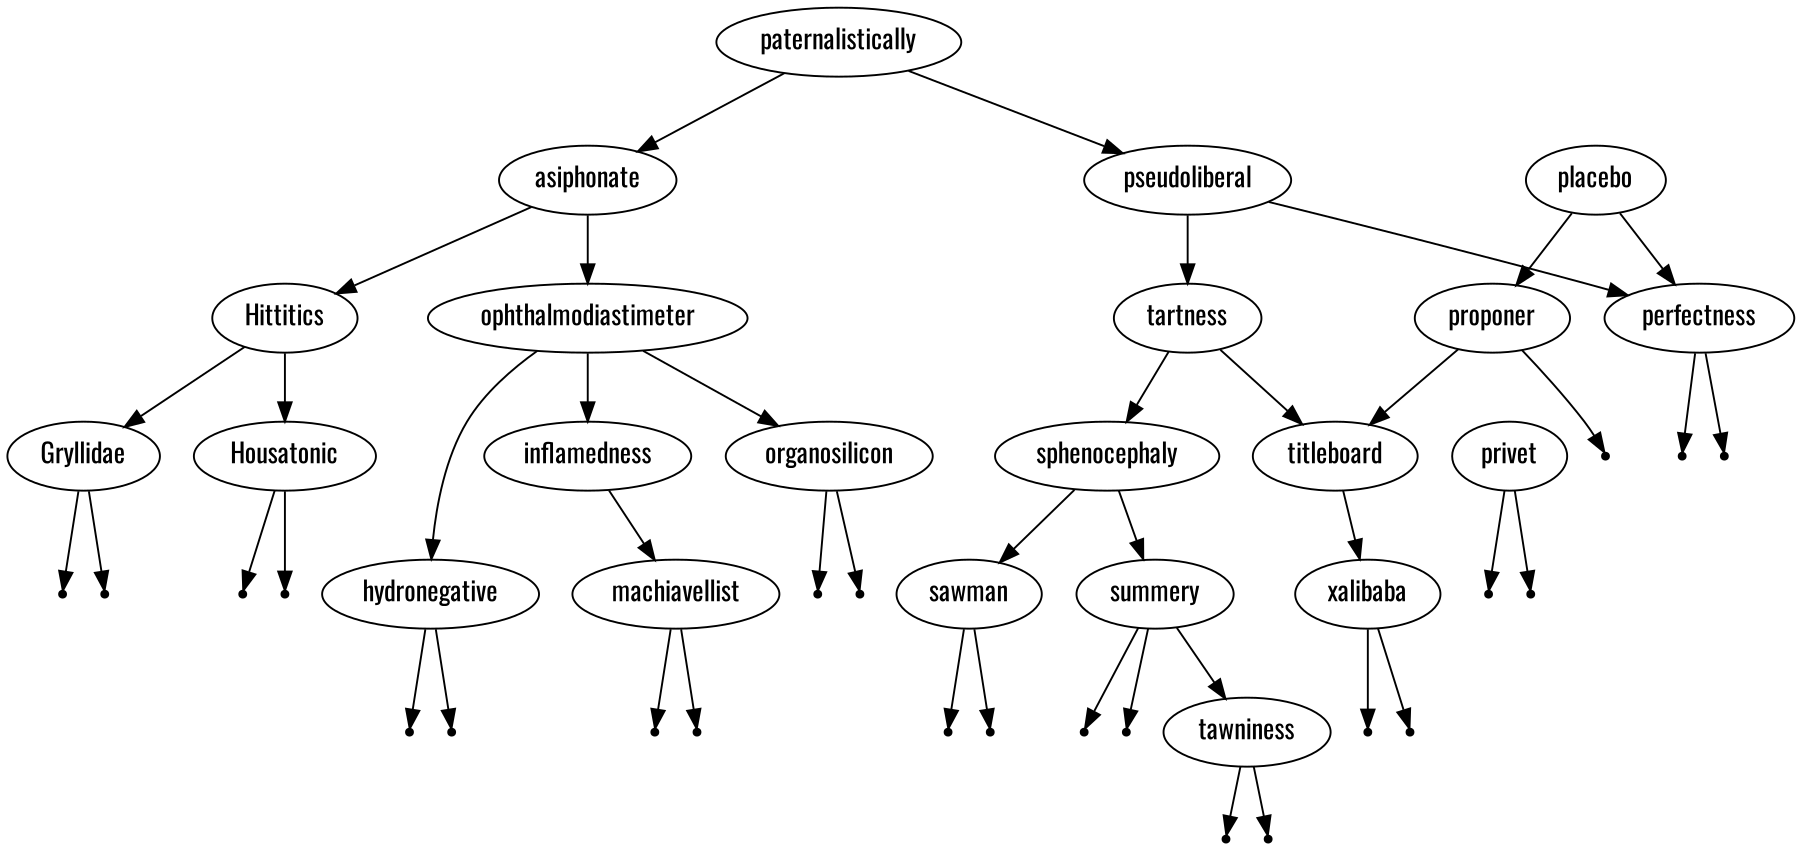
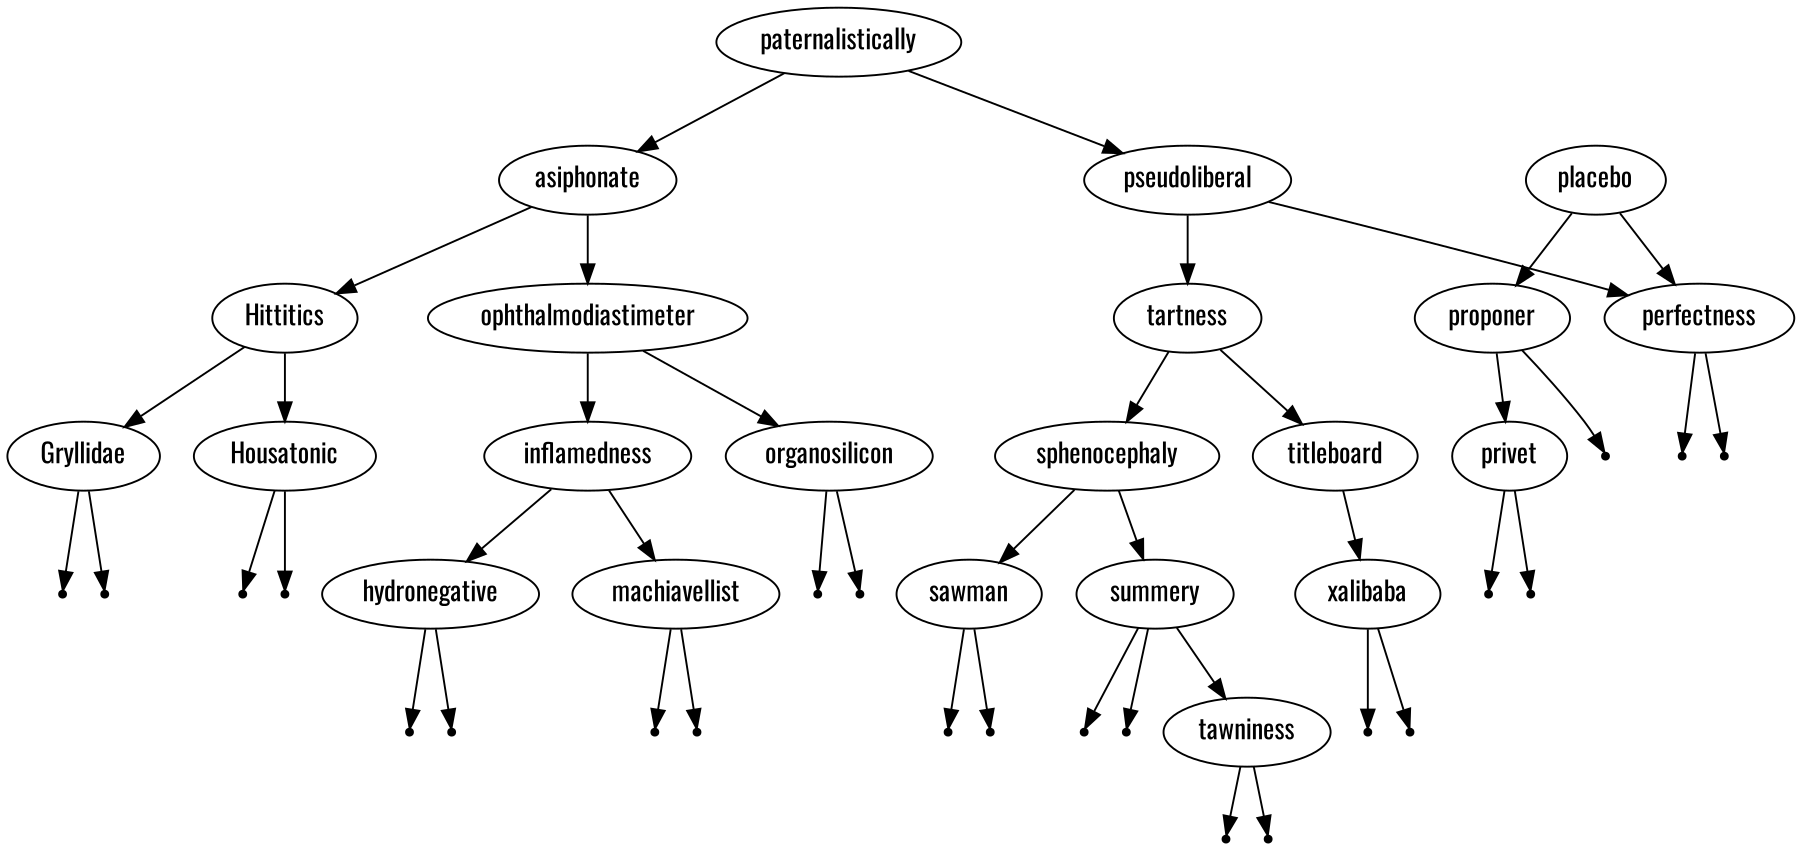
(1422, 381) -> (1500, 378)
(461, 432) -> (517, 519)
